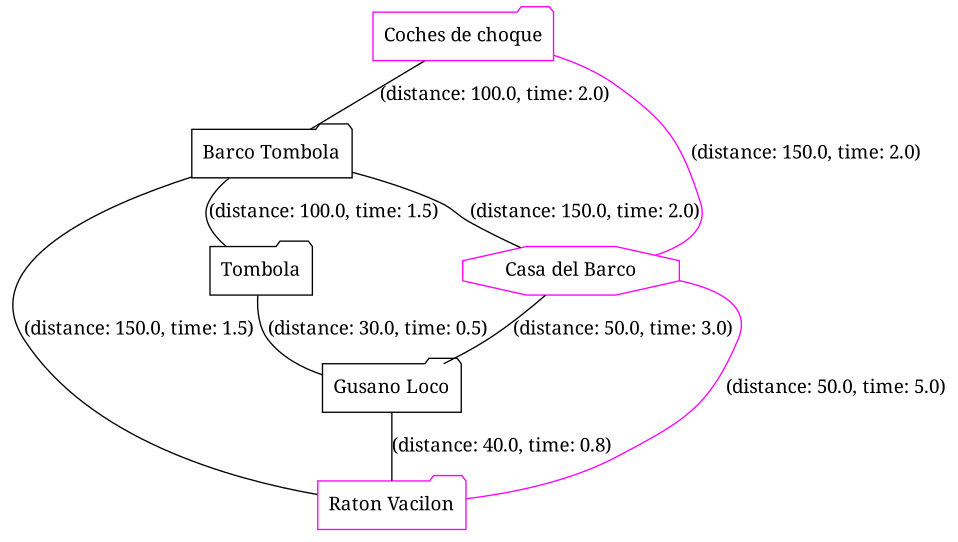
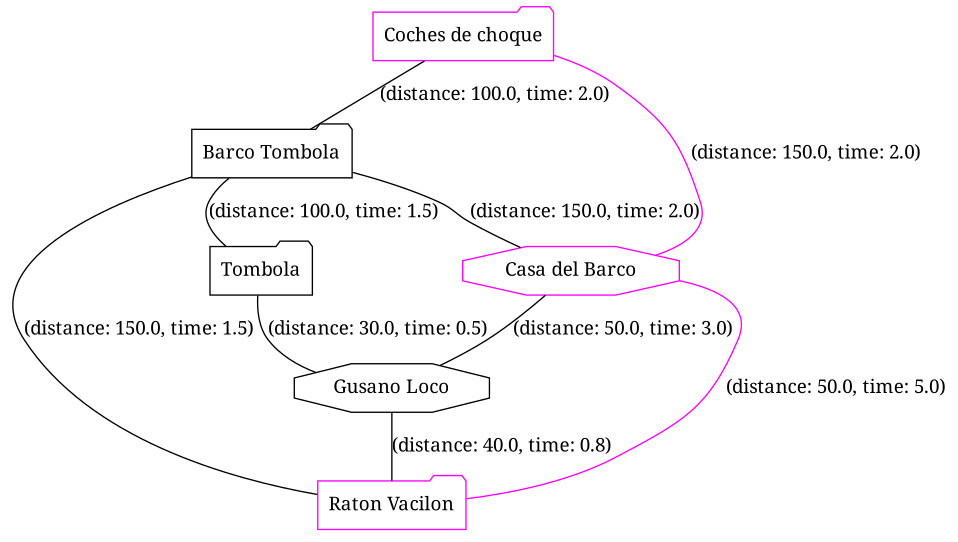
(392, 388) -> (392, 388)
